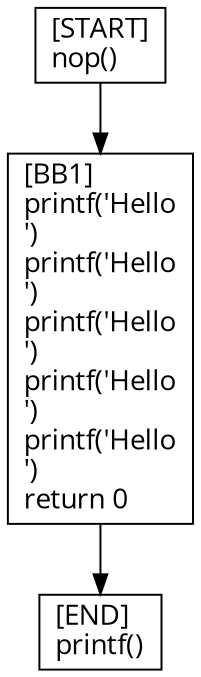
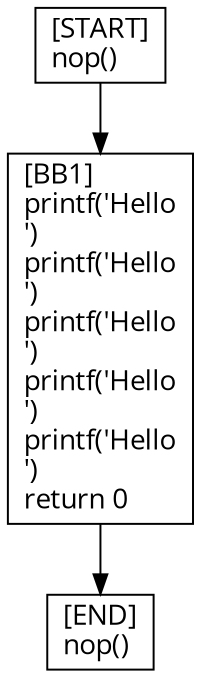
(100, 632) -> (100, 632)
